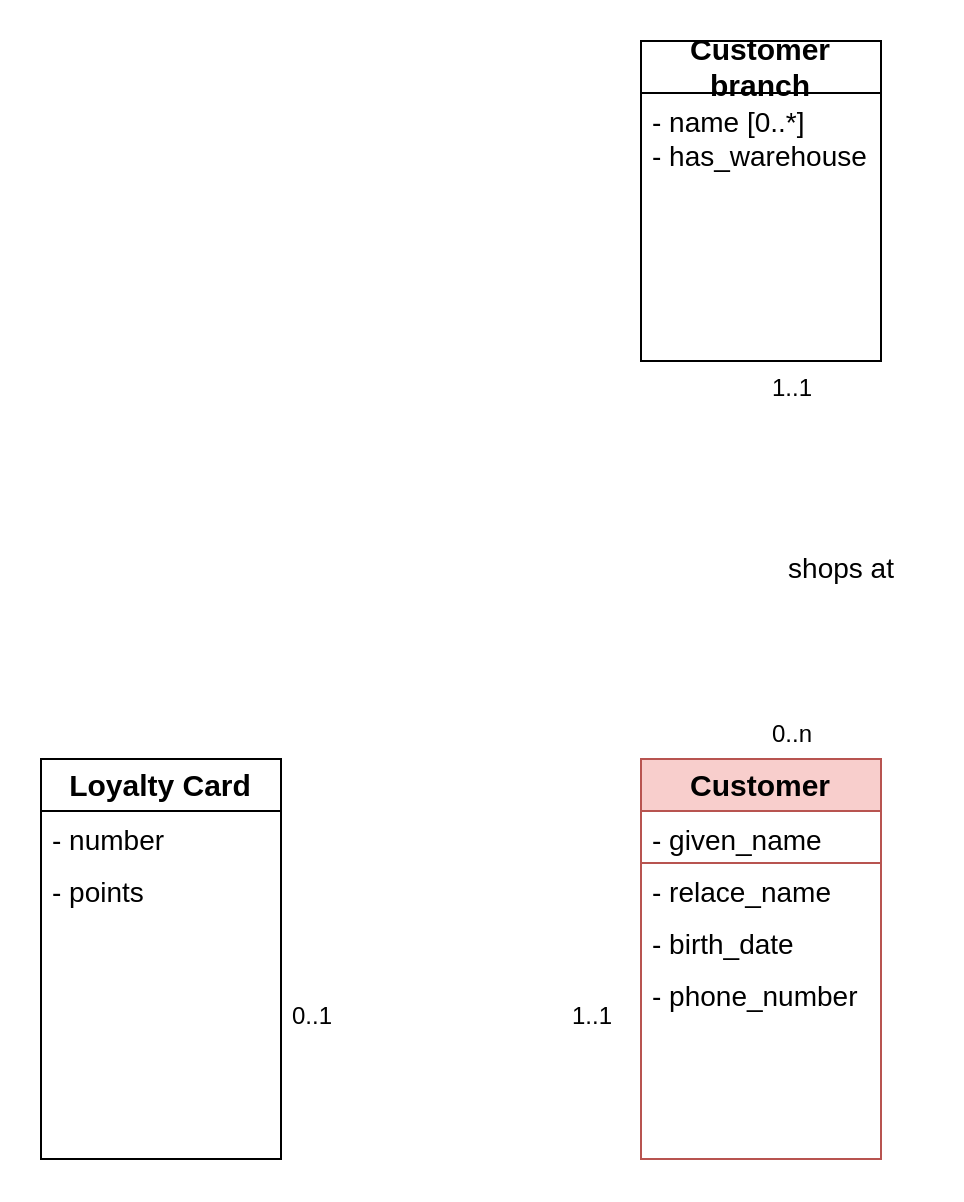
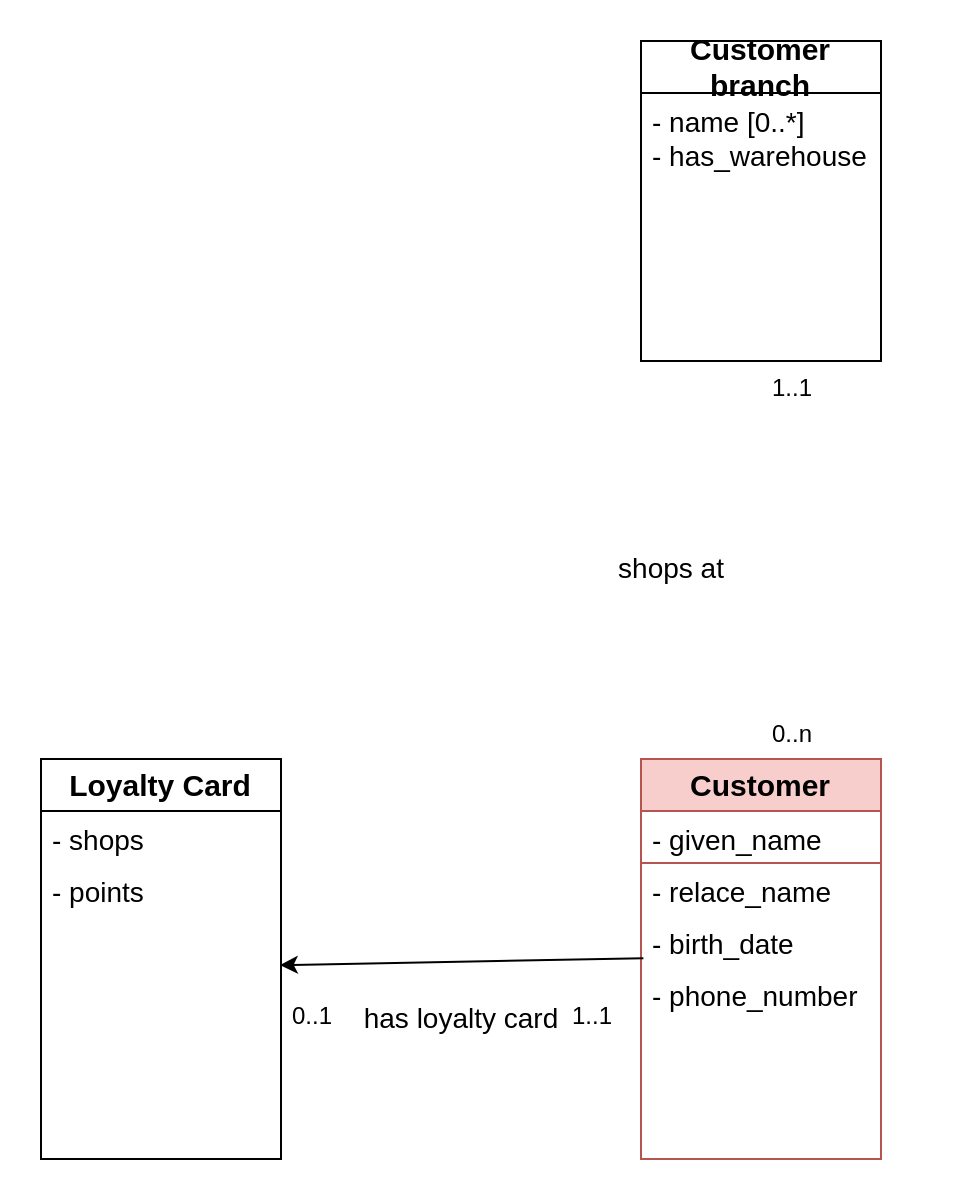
(841, 569) -> (671, 569)
(116, 842) -> (108, 842)
none -> (466, 962)
none -> (461, 1019)
